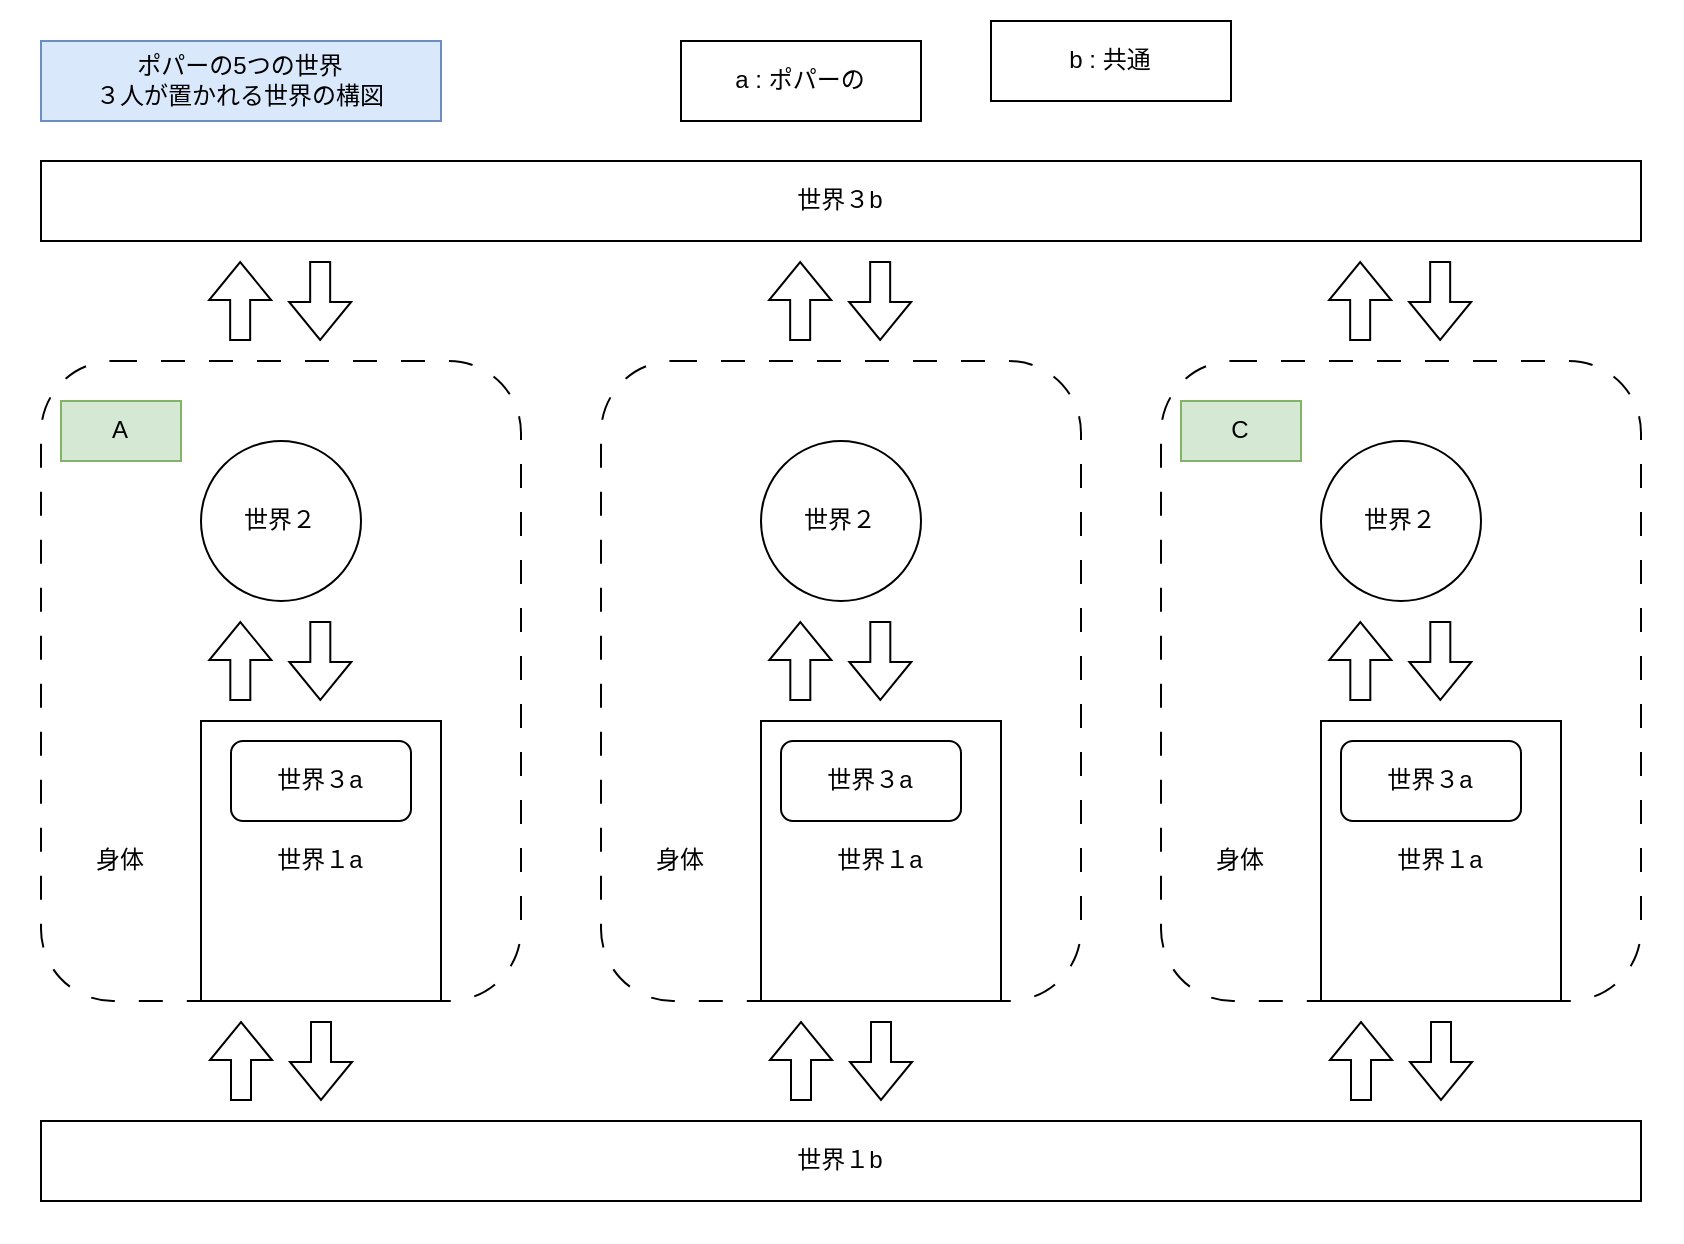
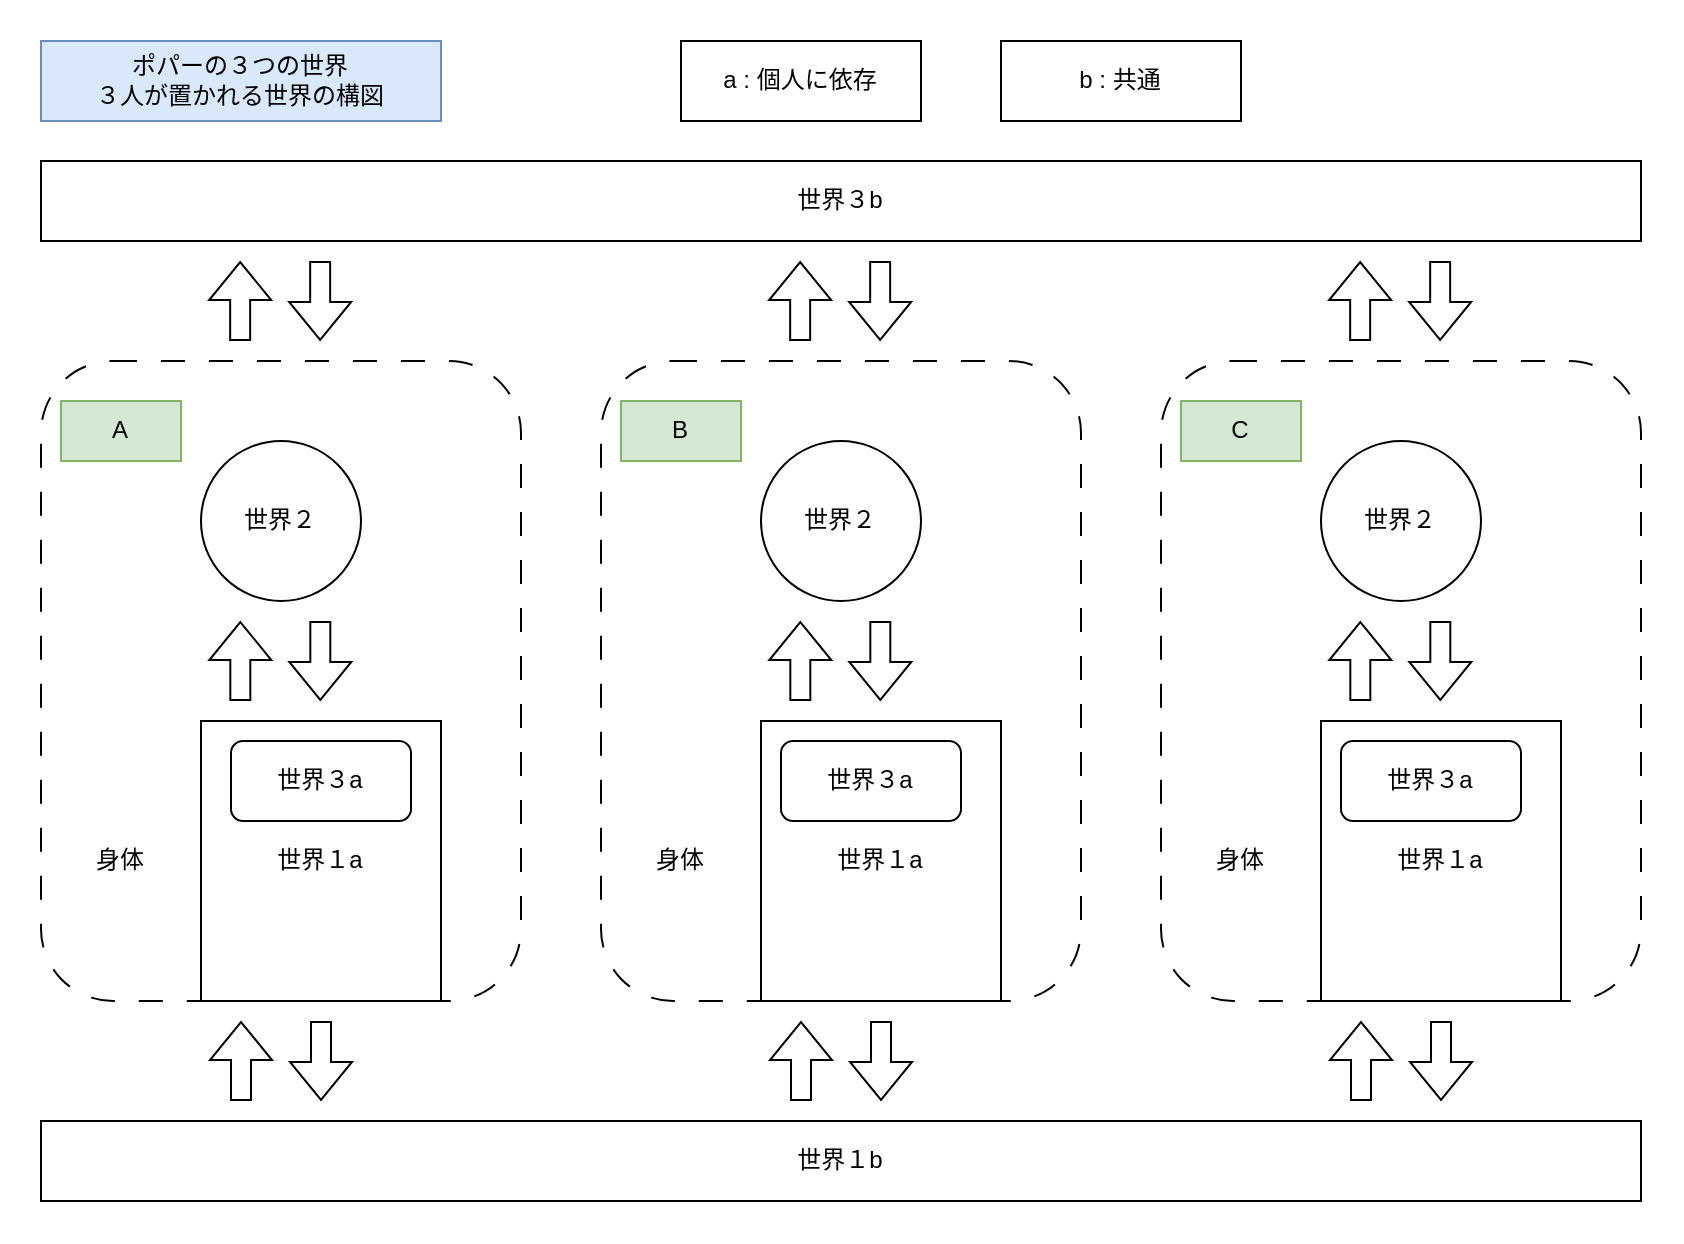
(1111, 61) -> (1121, 81)
(241, 81) -> (241, 81)
(801, 81) -> (801, 81)
none -> (681, 431)
